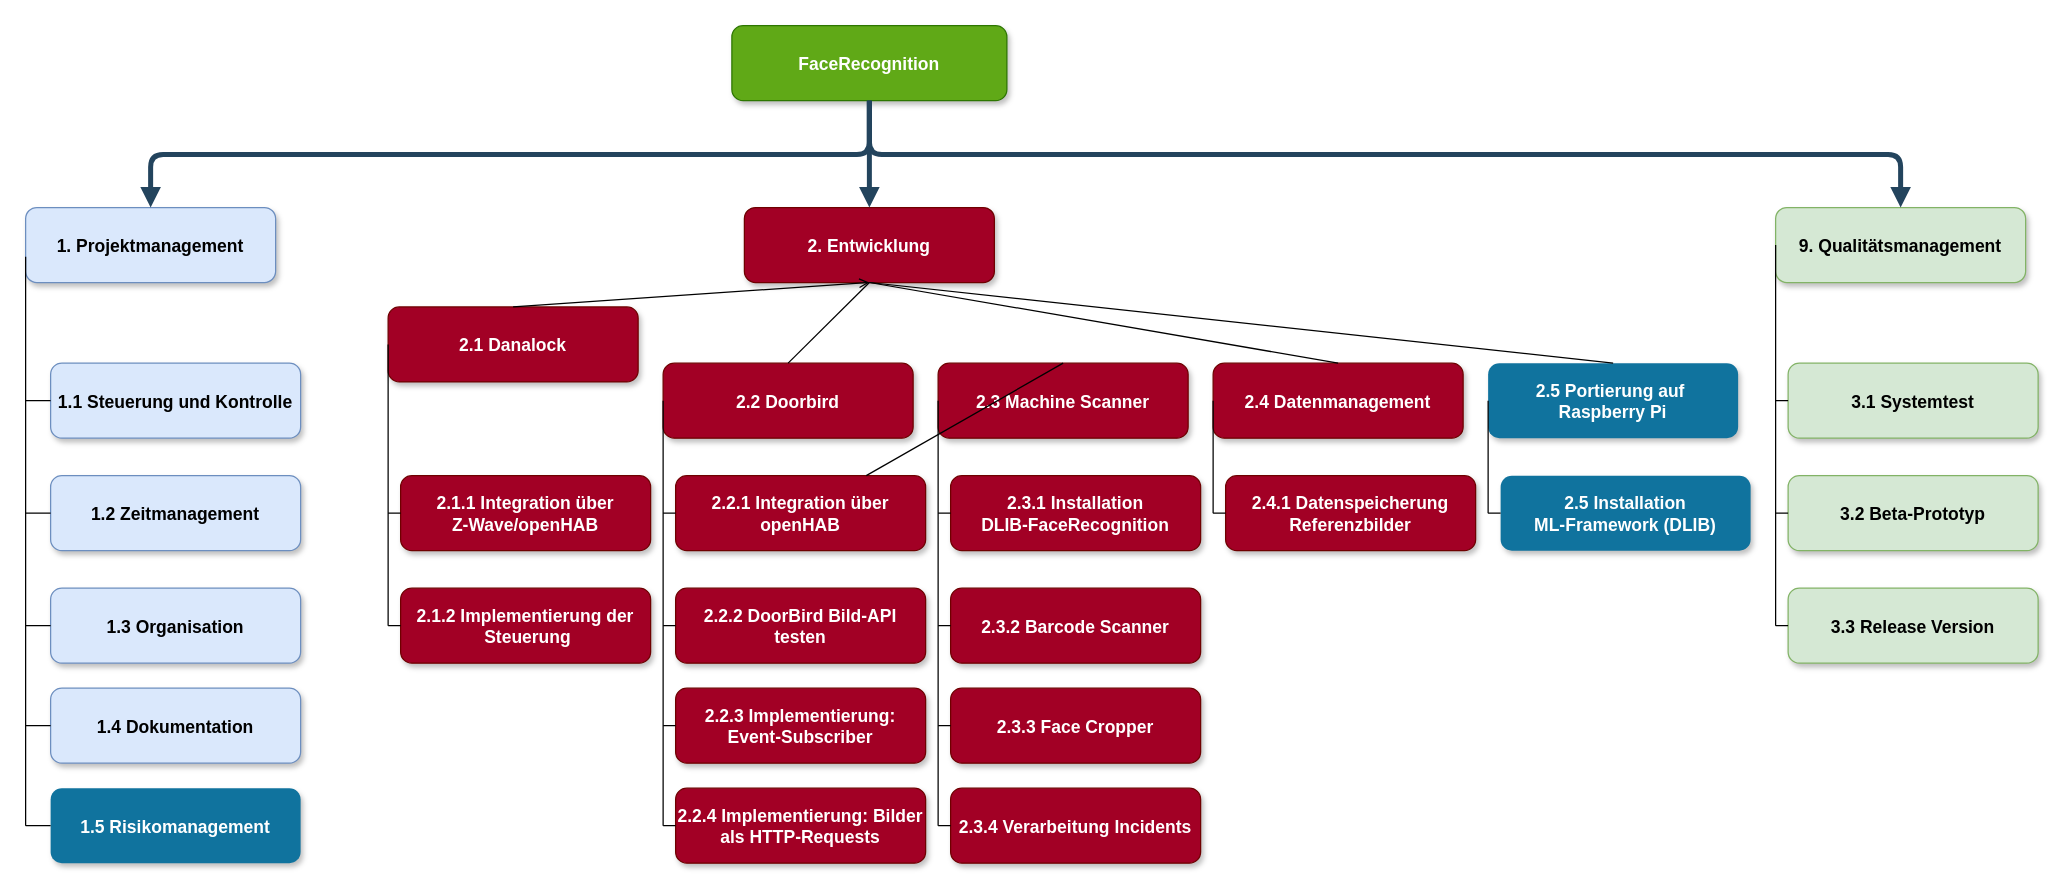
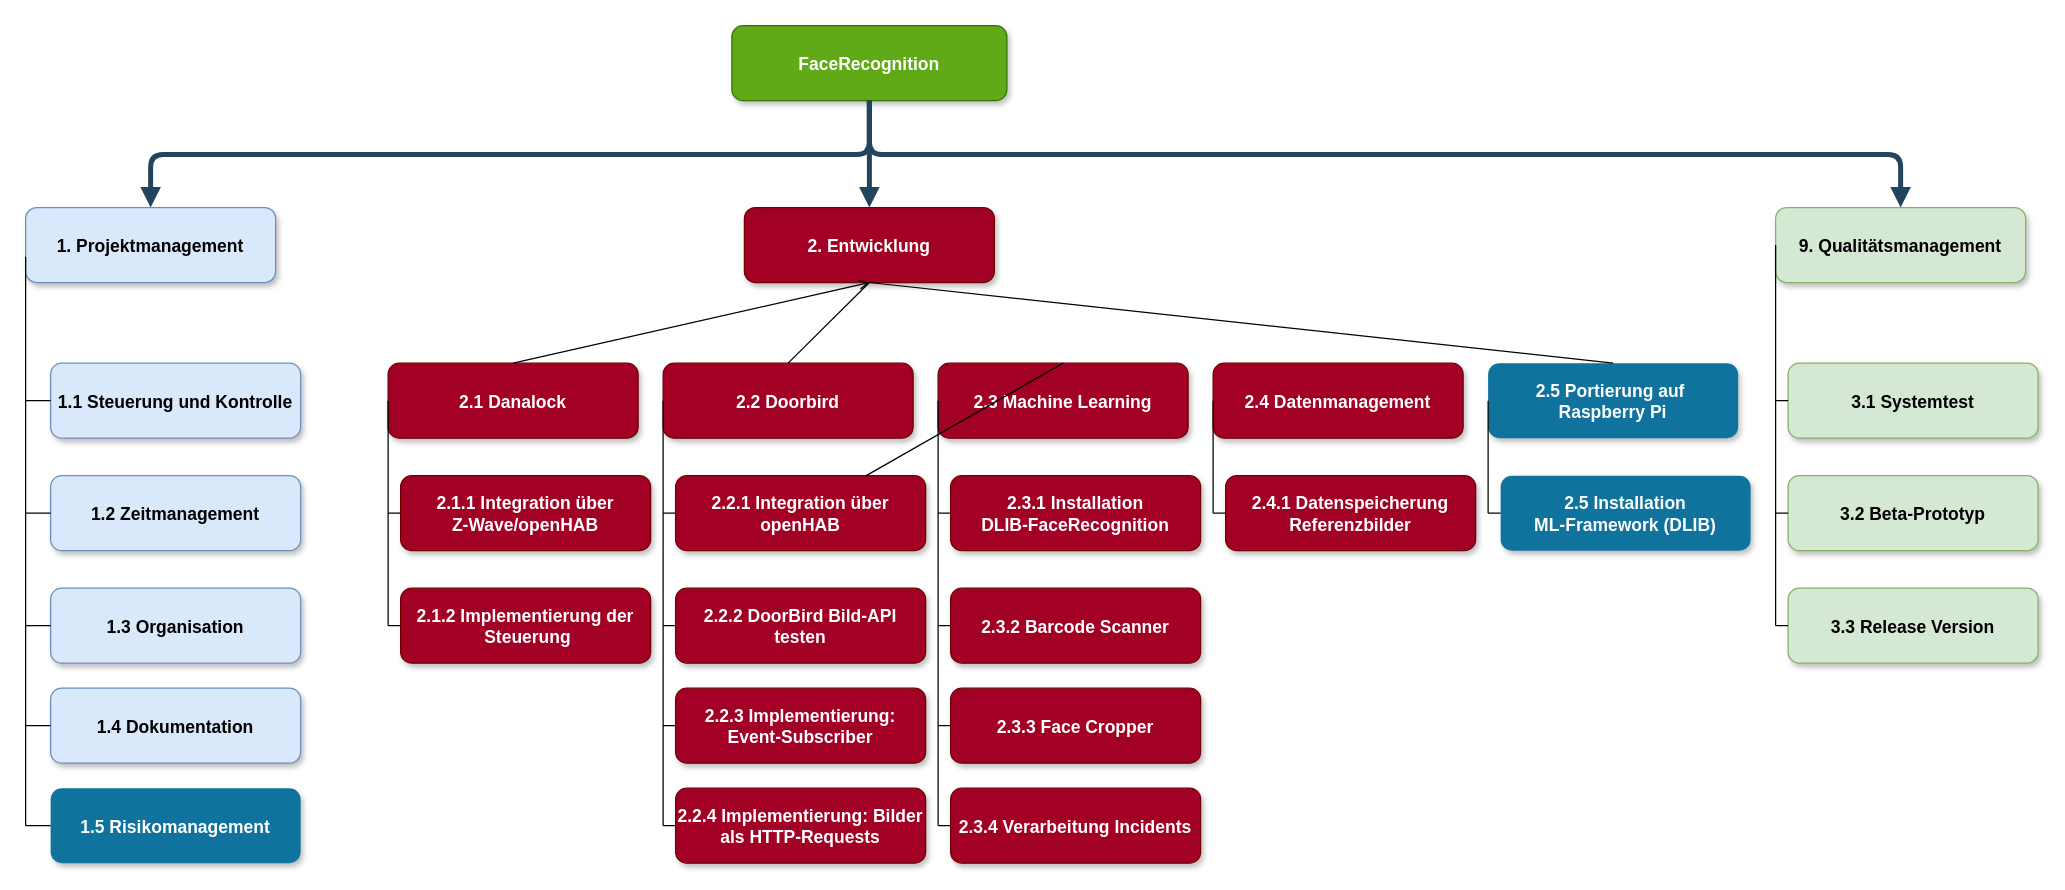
(1107, 323) -> none
(513, 344) -> (513, 401)
(1063, 402) -> (1063, 402)
